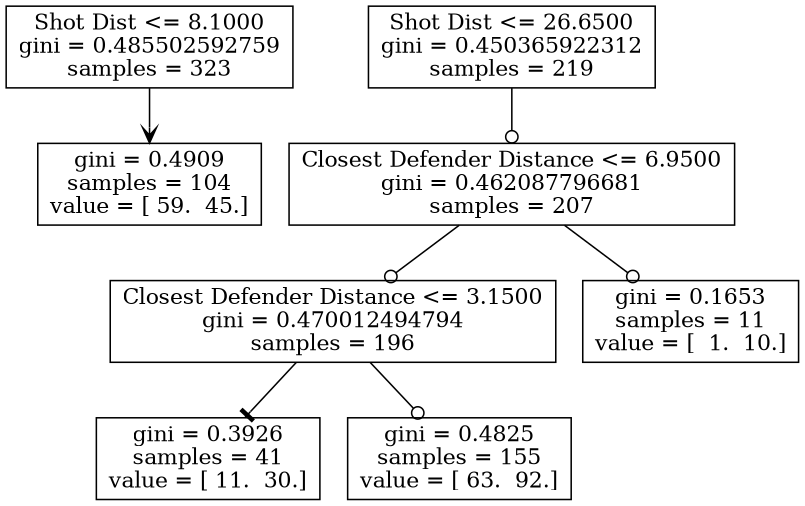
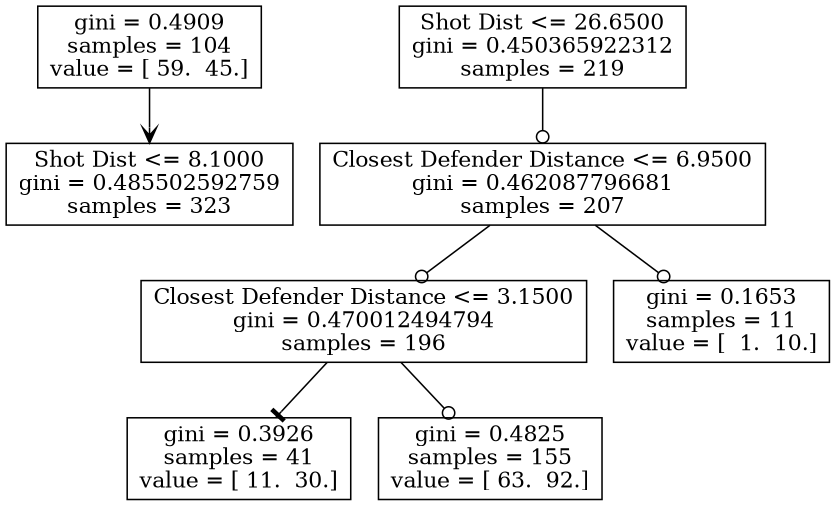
(150, 108) -> (150, 108)
